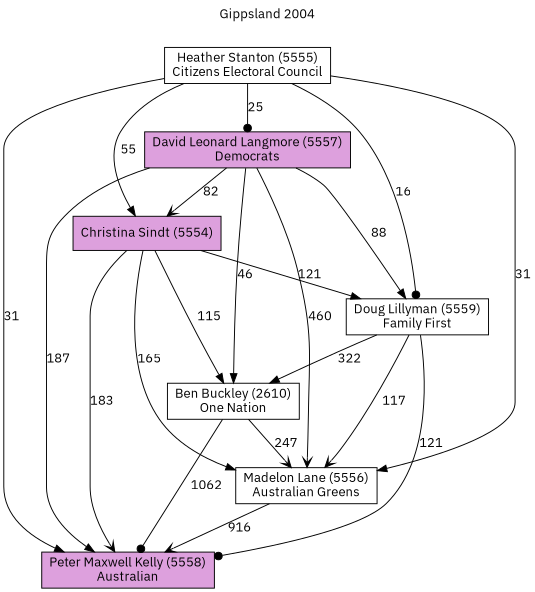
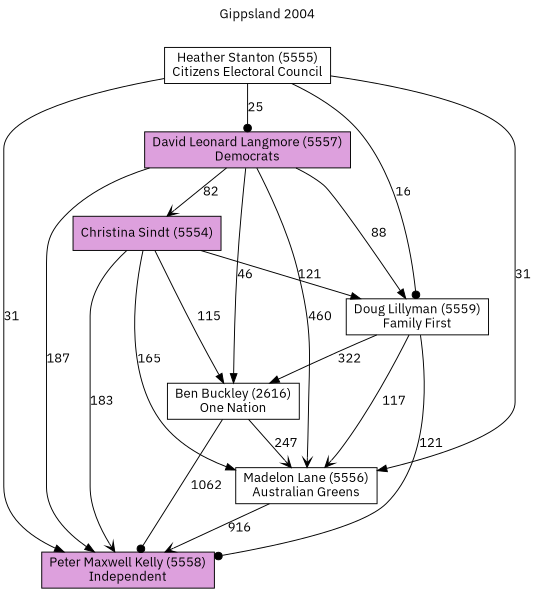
(121, 131) -> none
(233, 401) -> (233, 401)
(128, 570) -> (128, 570)
